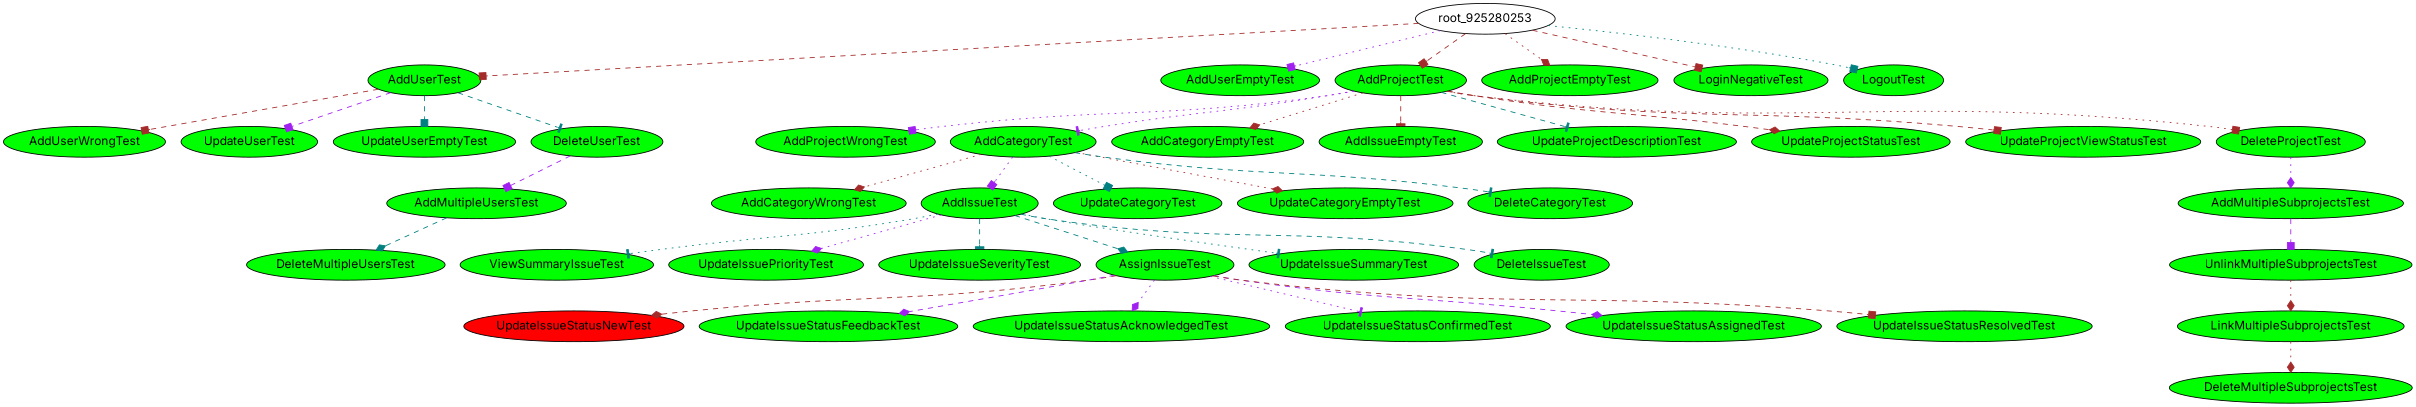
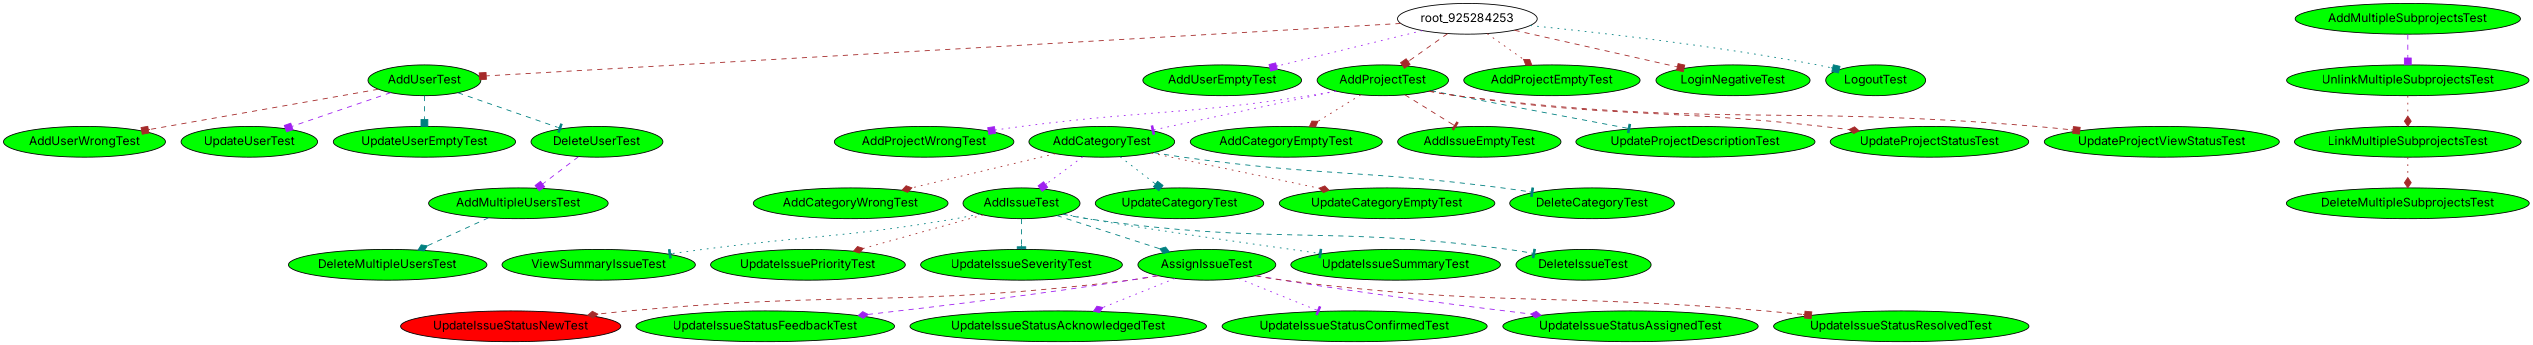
(1485, 19) -> (1467, 19)
(2291, 142) -> none
(881, 232) -> (923, 232)
